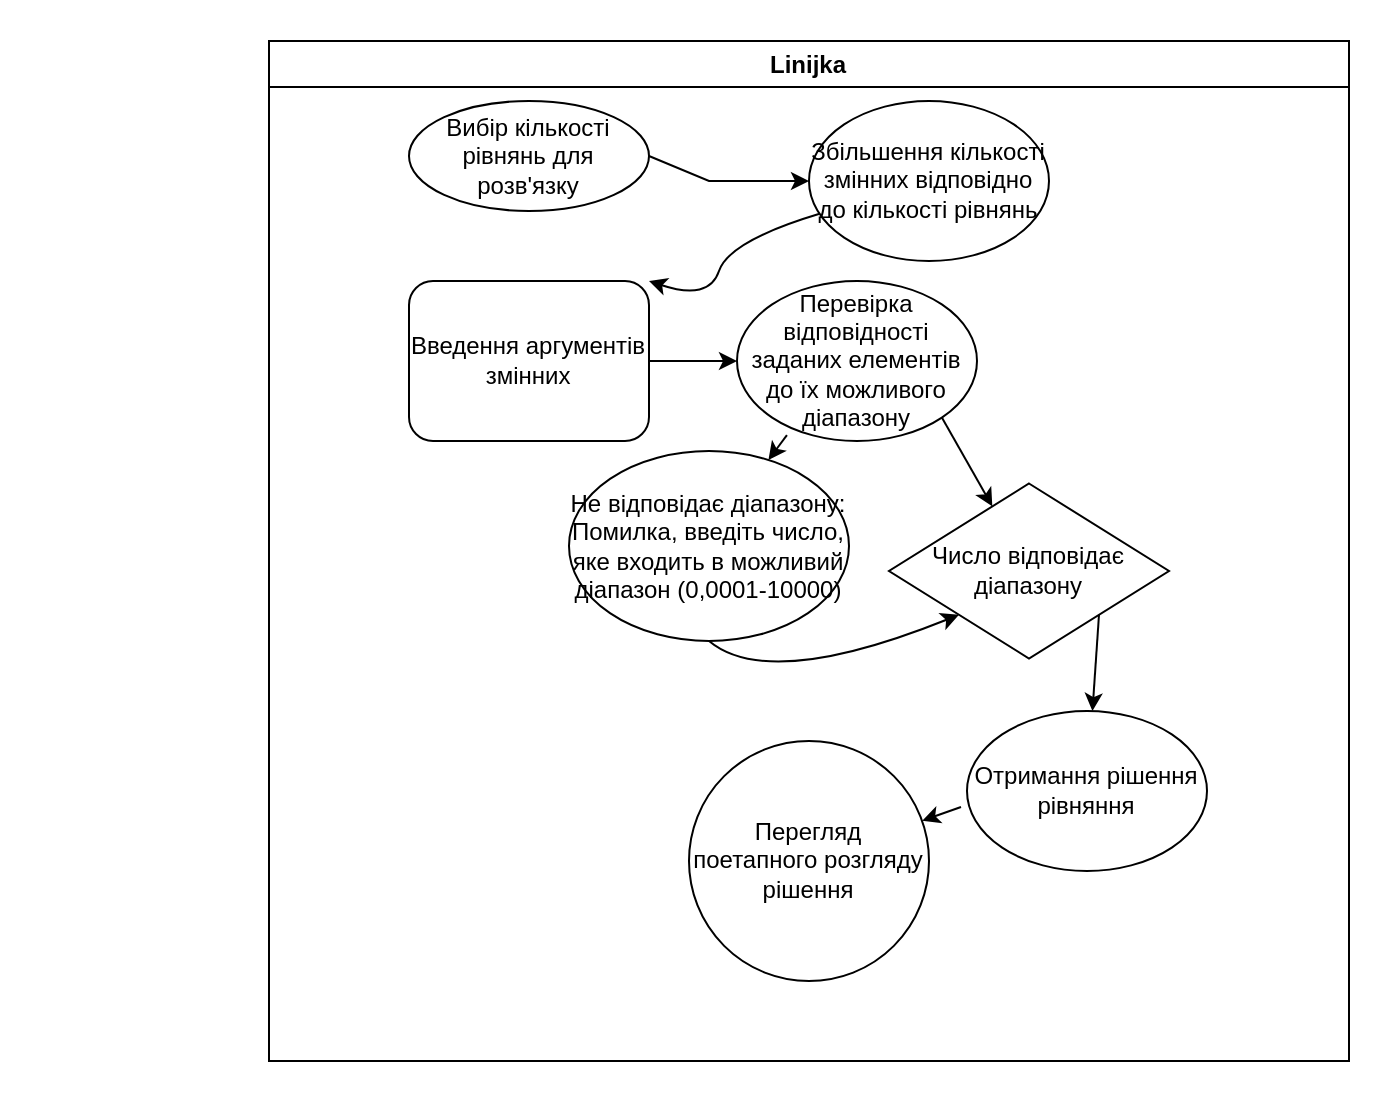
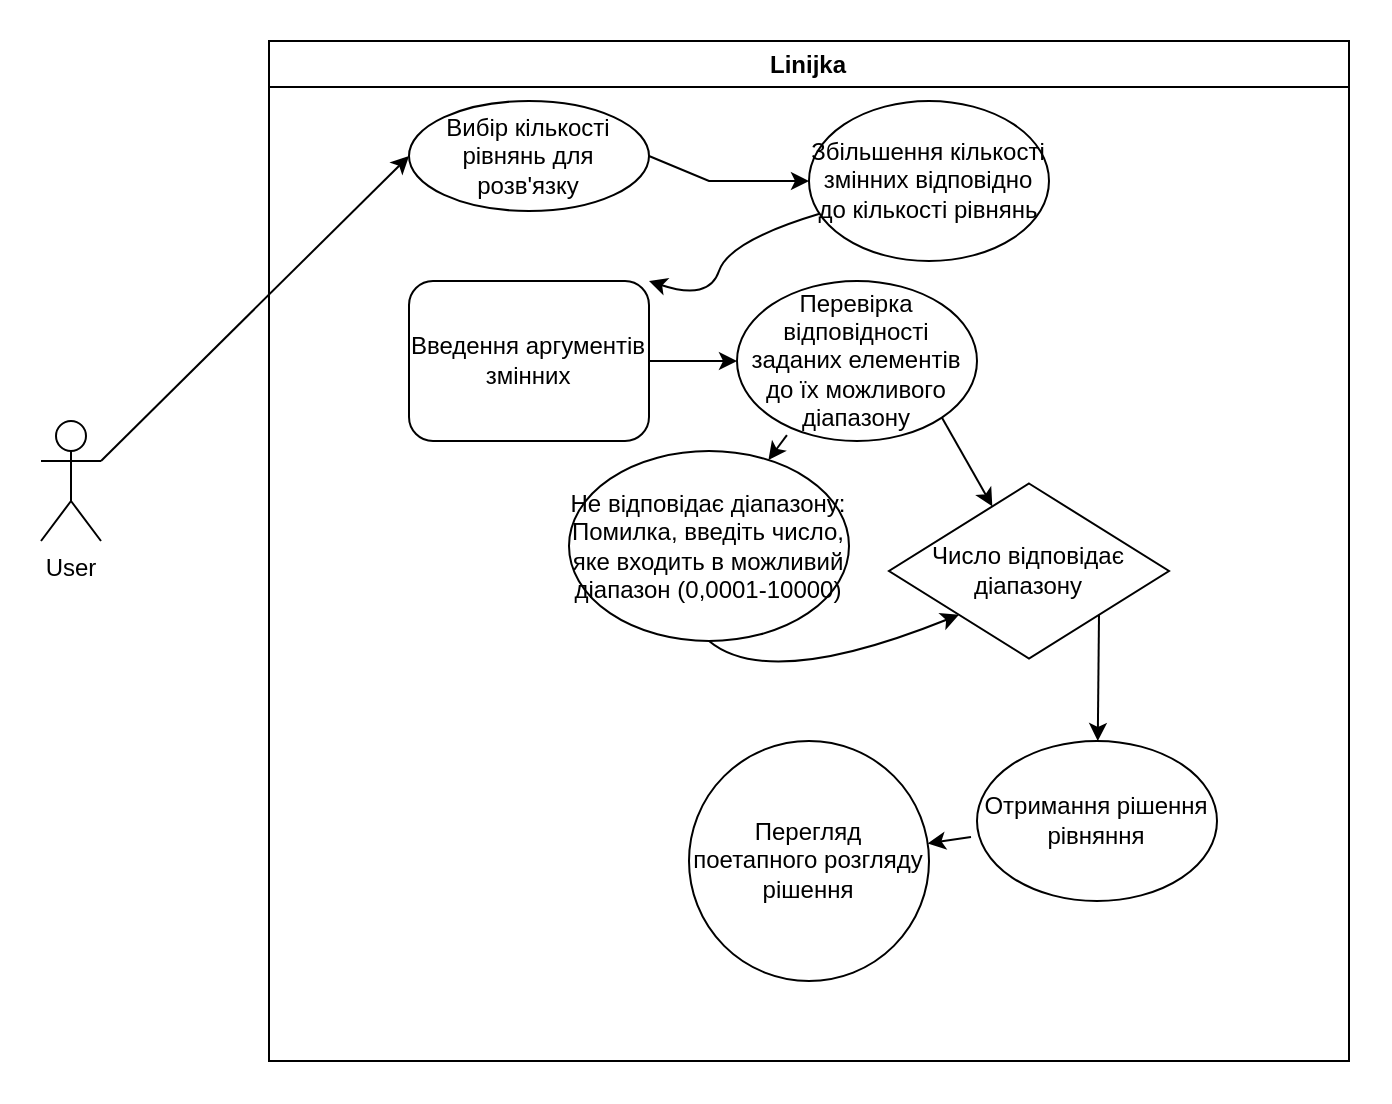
none -> (184, 379)
none -> (71, 481)
(1087, 791) -> (1097, 821)
